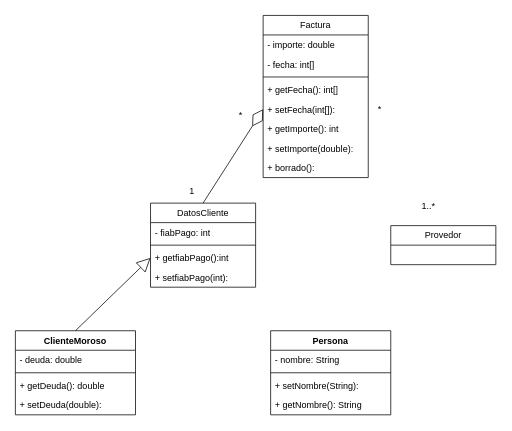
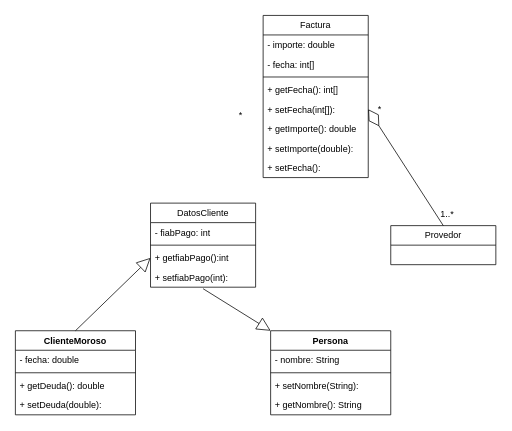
(311, 130) -> (316, 135)
(228, 163) -> none
(295, 169) -> (298, 169)
none -> (410, 175)
(192, 192) -> none
(428, 207) -> (447, 214)
none -> (230, 306)
(53, 361) -> (53, 361)
